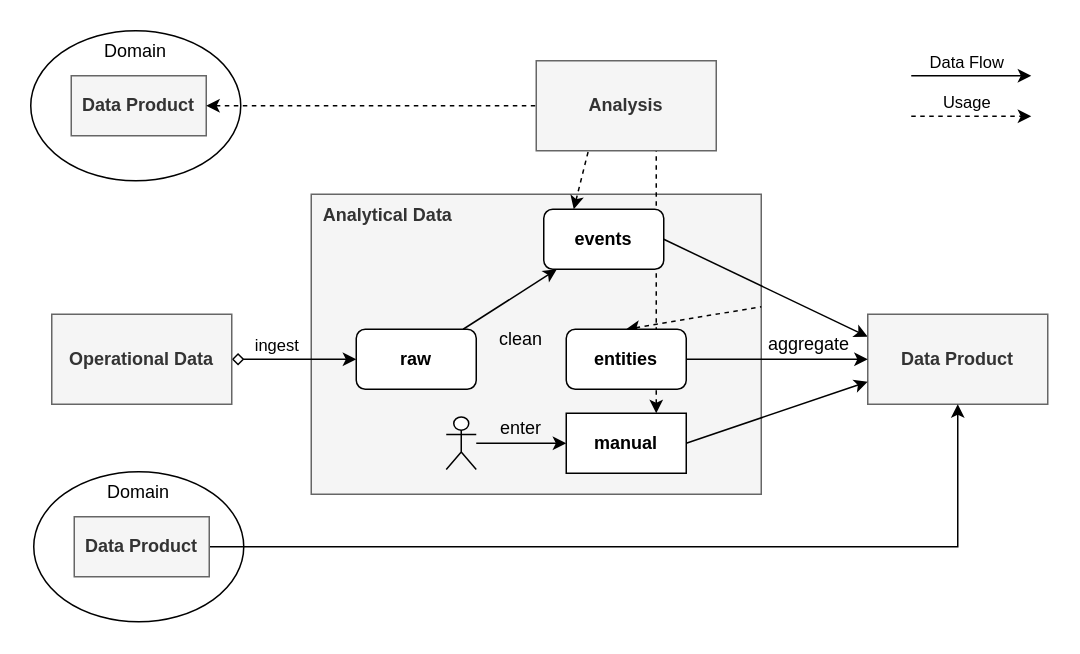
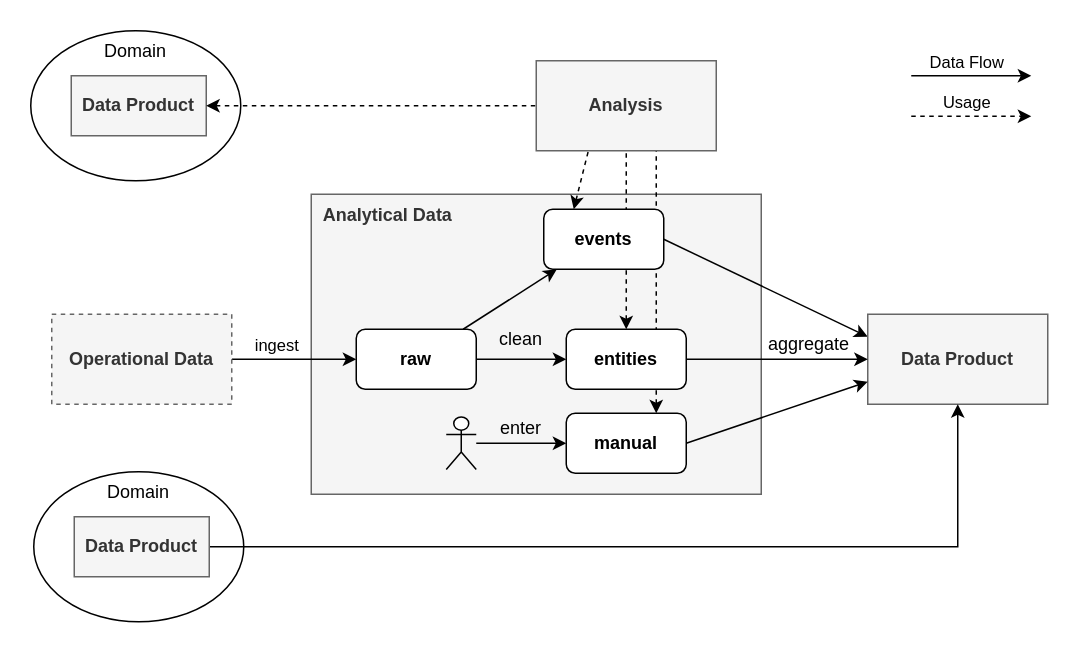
(698, 317) -> (626, 180)
(142, 359) -> (142, 359)
(244, 359) -> (238, 359)
none -> (516, 359)
(626, 443) -> (626, 443)
